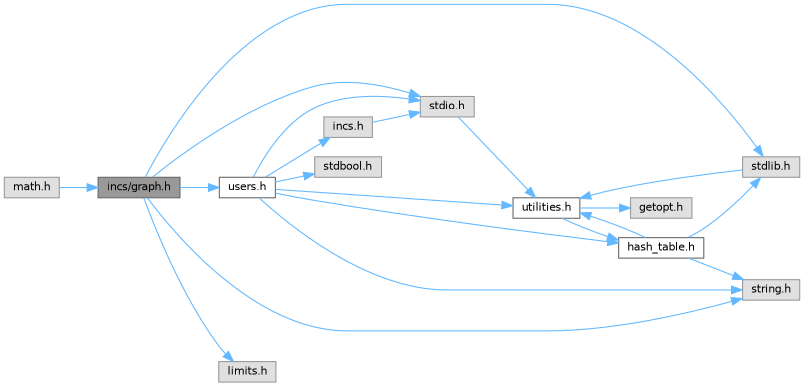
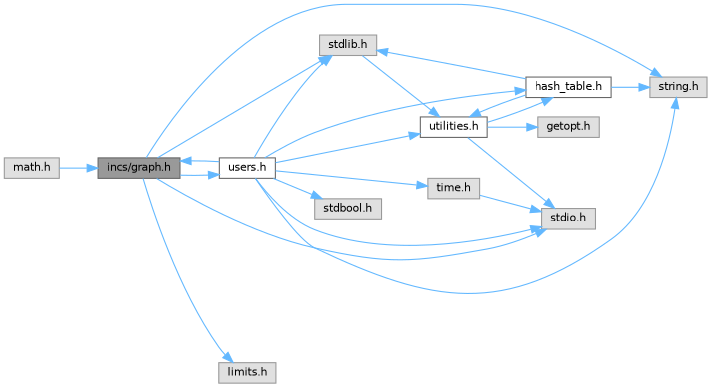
none -> (286, 108)
(348, 127) -> (454, 189)
(493, 153) -> (507, 170)
none -> (205, 161)
